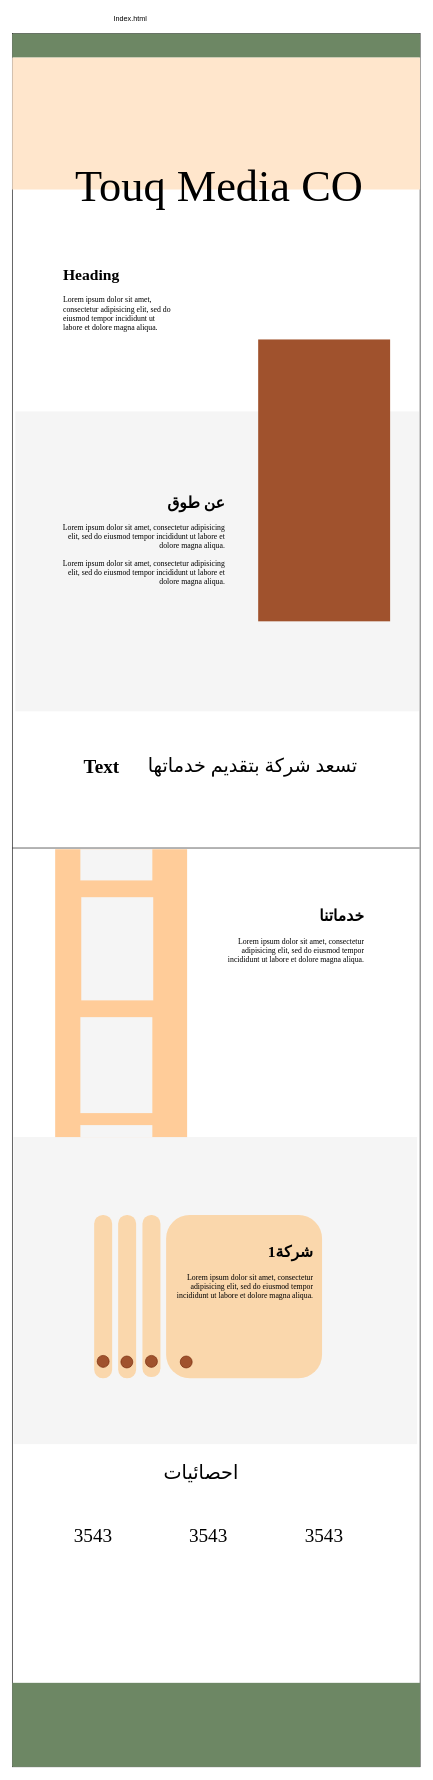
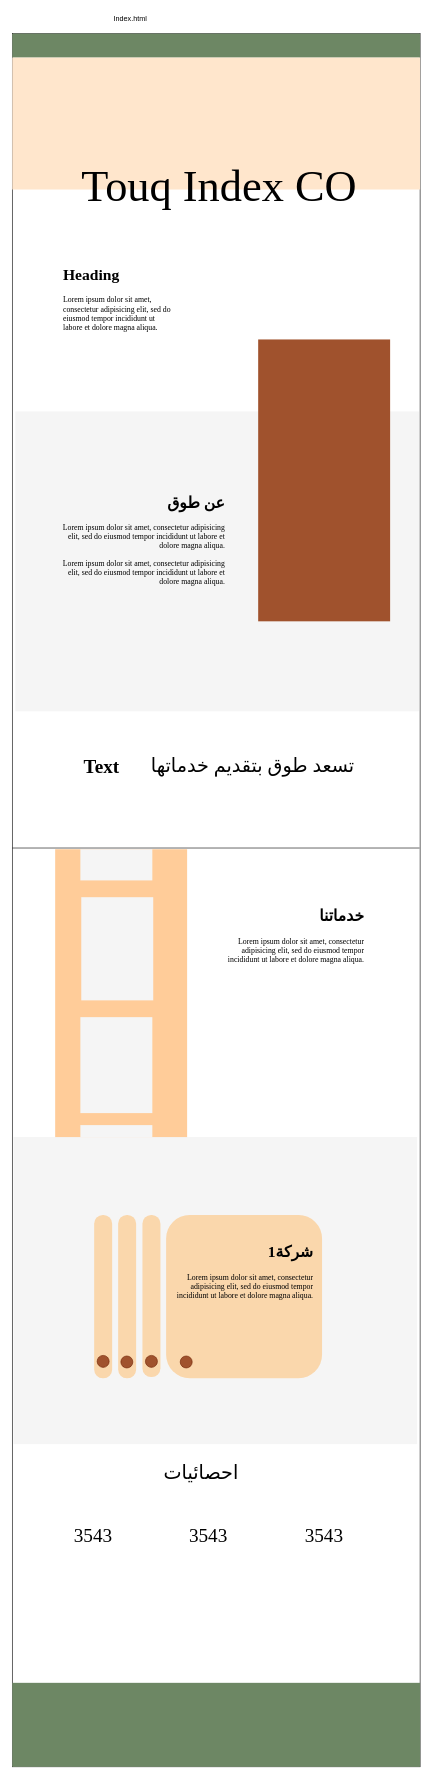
(219, 186) -> (219, 186)
(253, 765) -> (253, 765)
